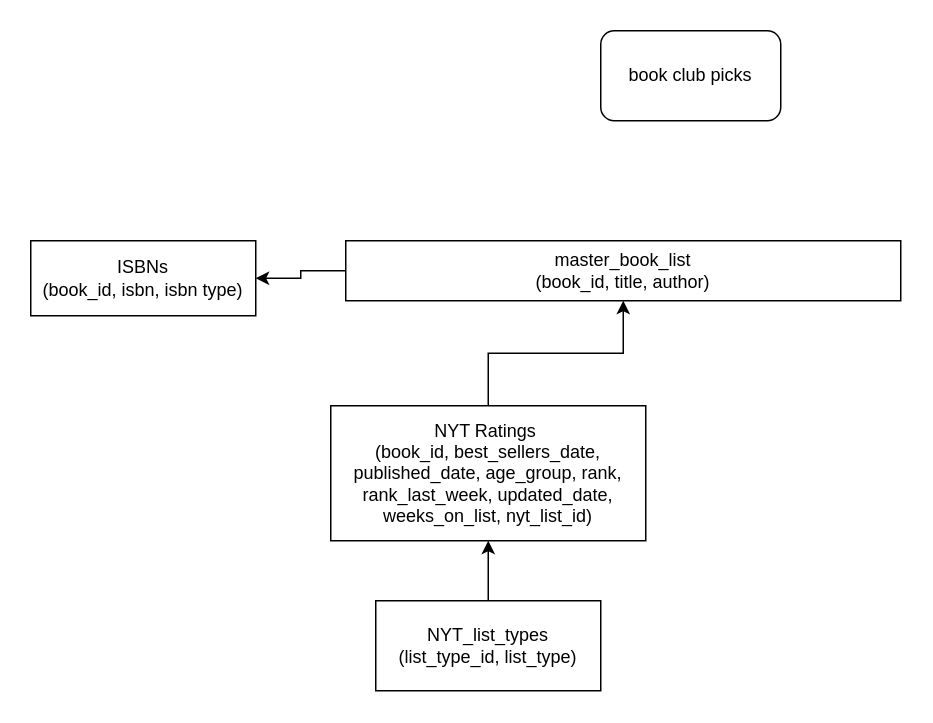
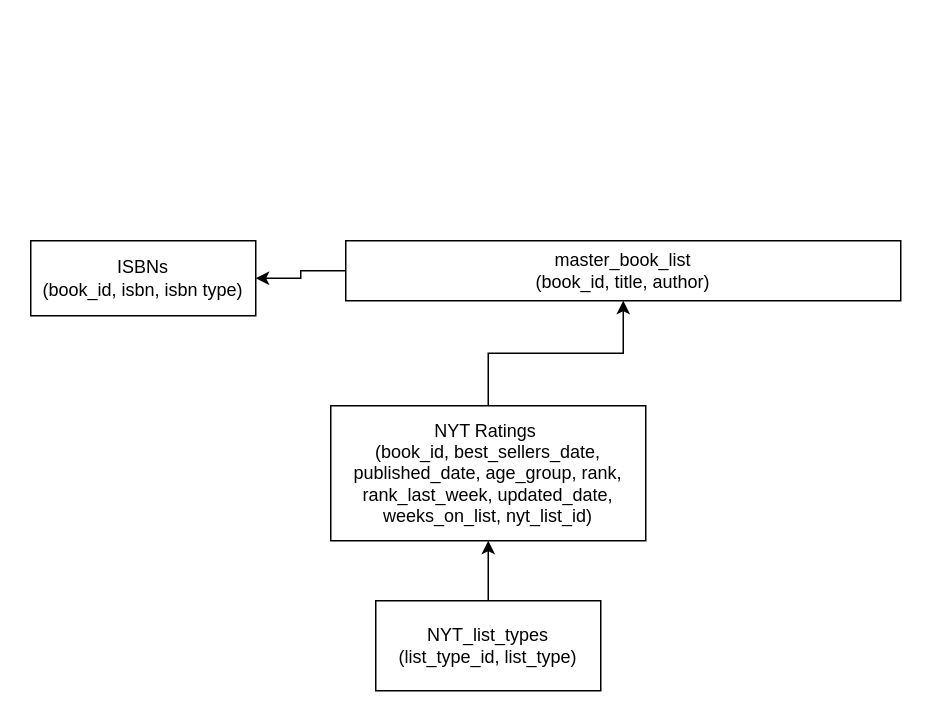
(691, 76) -> none
